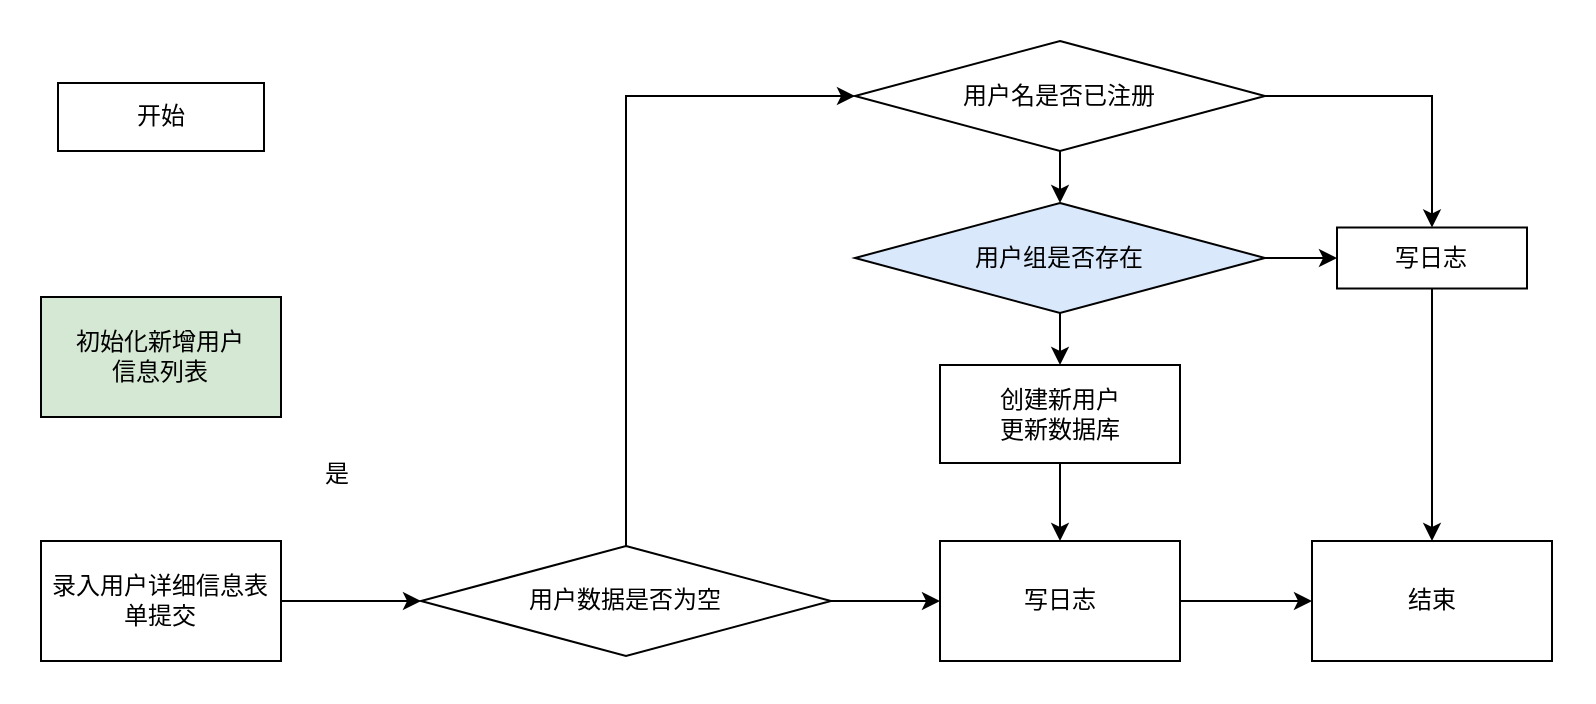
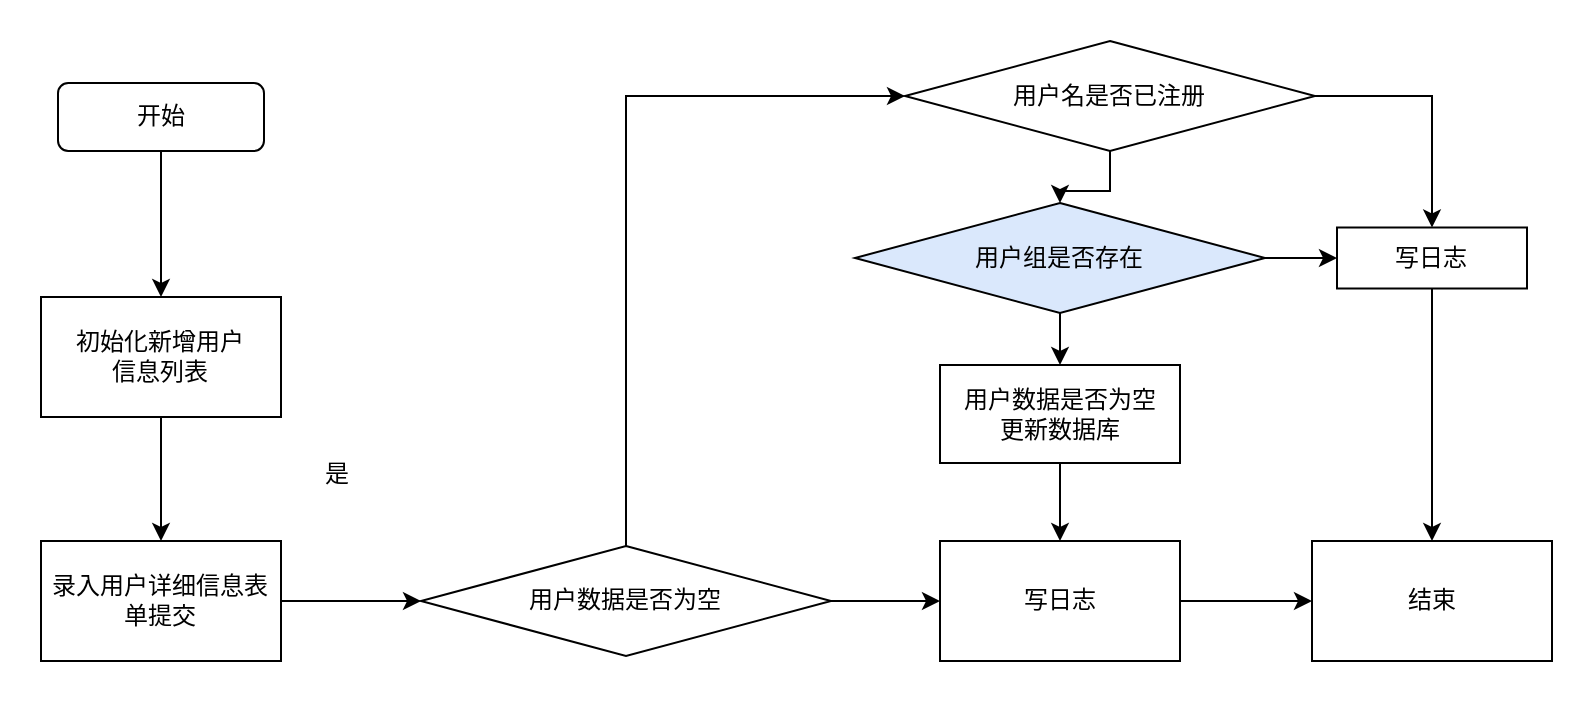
(1060, 96) -> (1110, 96)
(161, 117) -> (161, 117)
none -> (161, 217)
(161, 357) -> (161, 357)
(1061, 415) -> (1061, 415)
none -> (161, 472)
